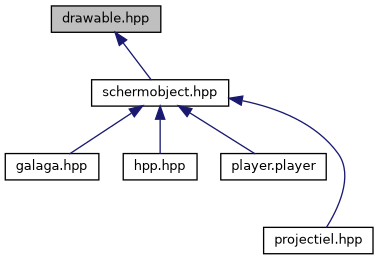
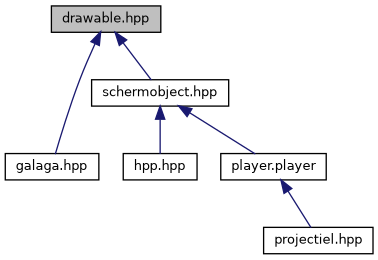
(100, 134) -> (73, 98)
(327, 141) -> (300, 209)
